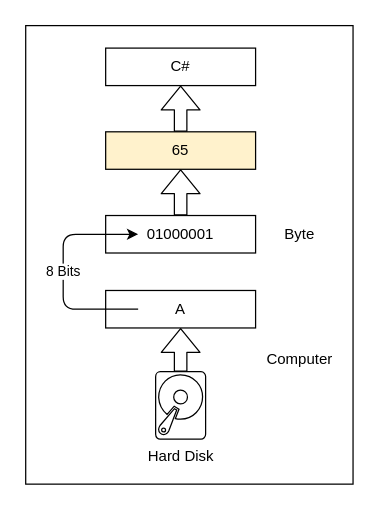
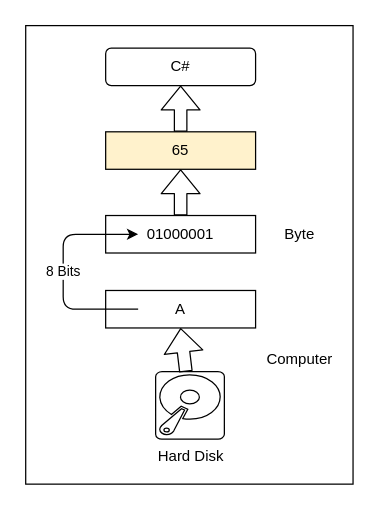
(181, 67) -> (181, 67)
(181, 406) -> (190, 406)
